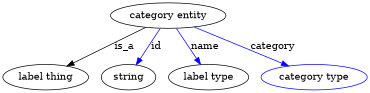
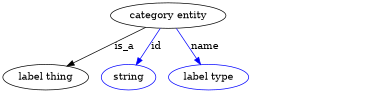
(129, 77) -> (129, 77)
(209, 77) -> (209, 77)
(314, 77) -> none
